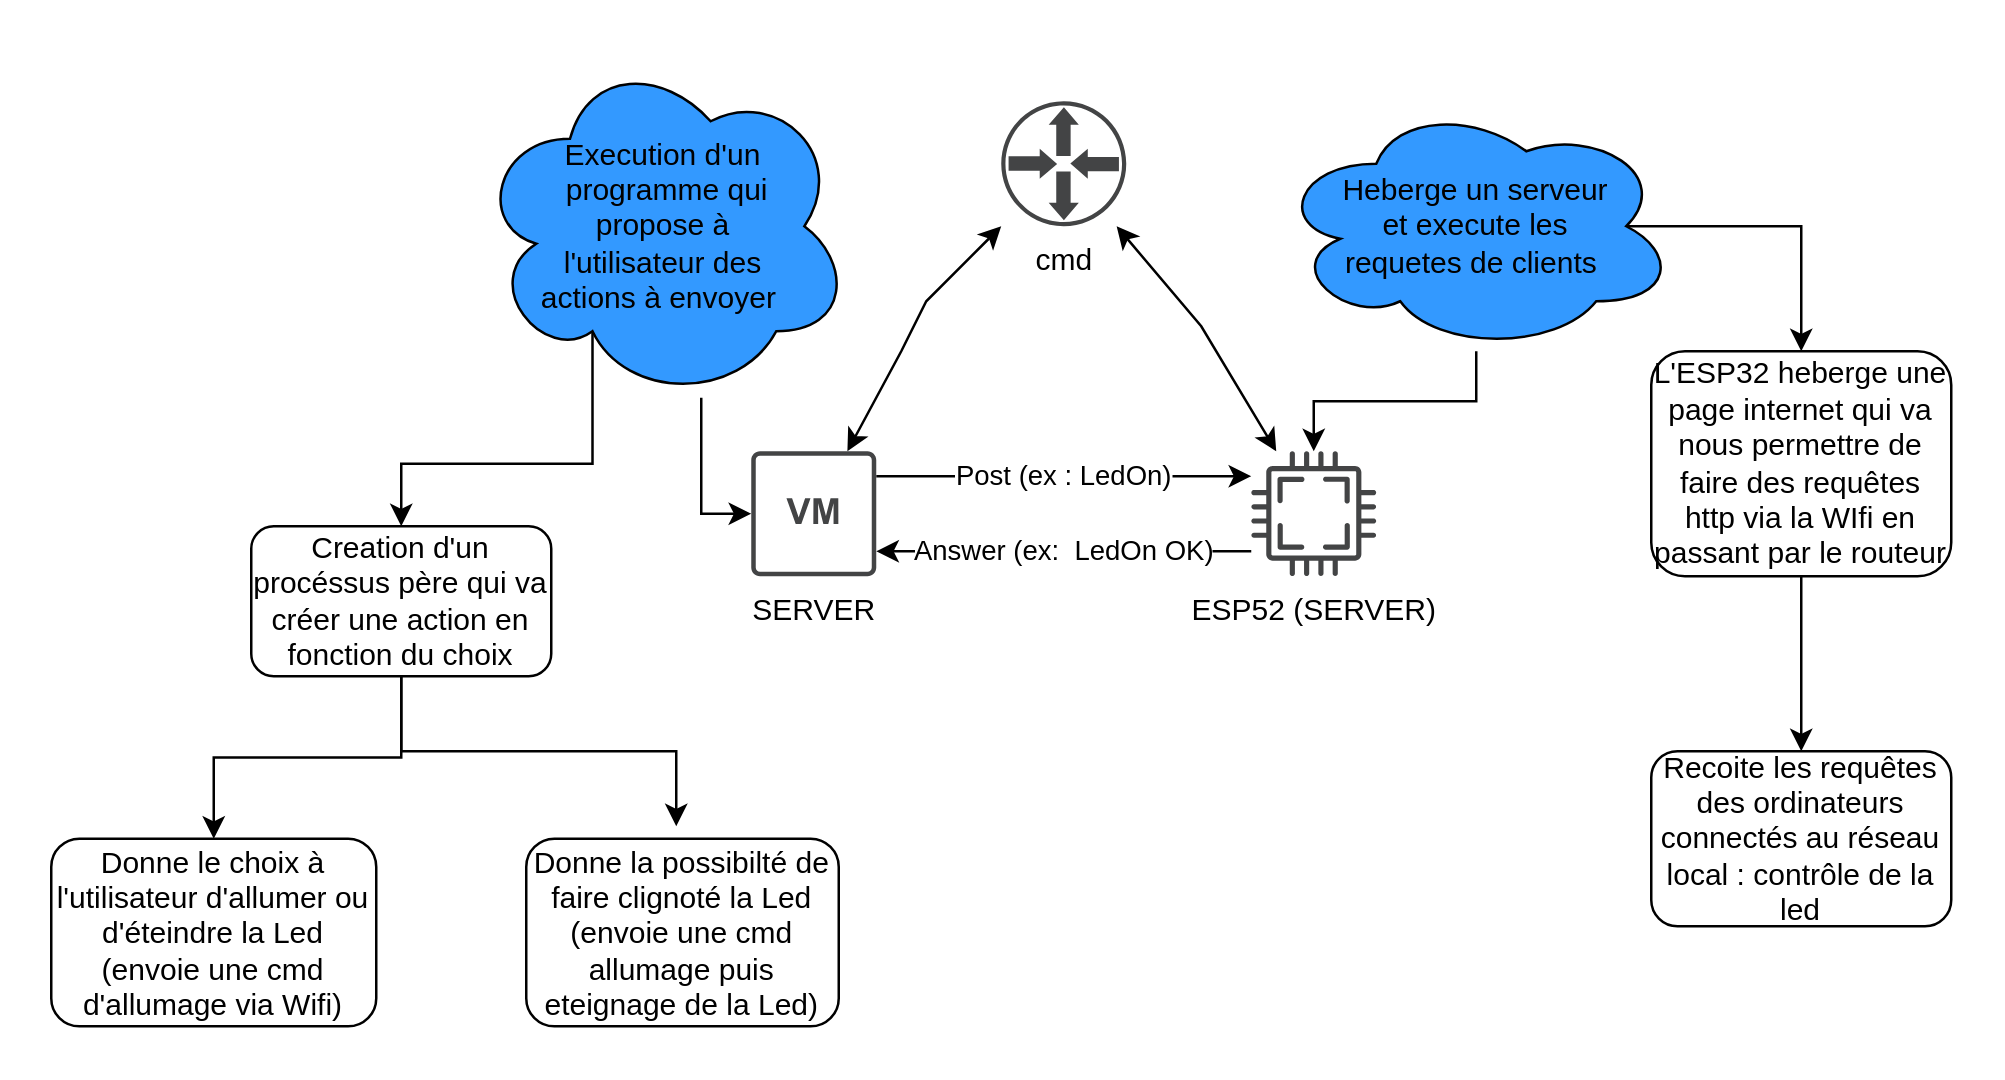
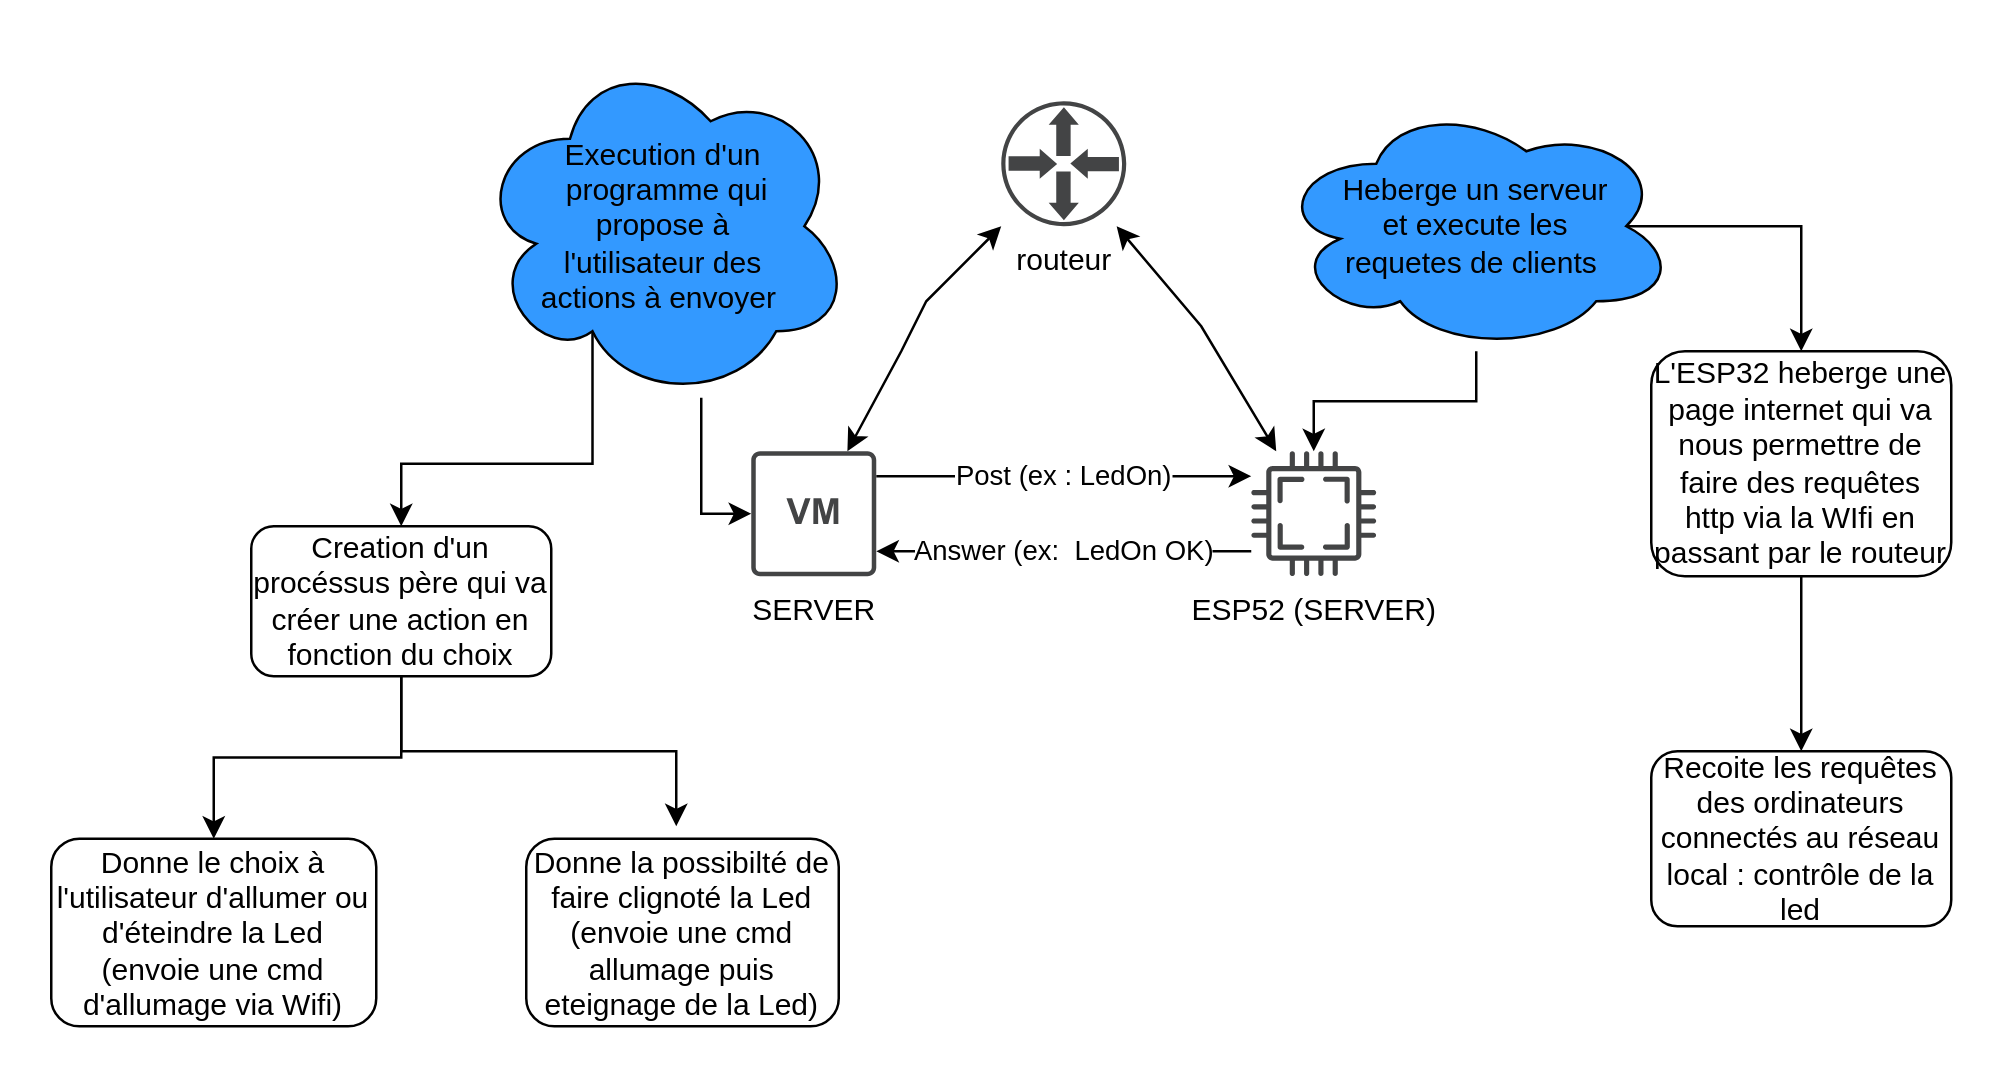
(1065, 262) -> (1065, 262)
